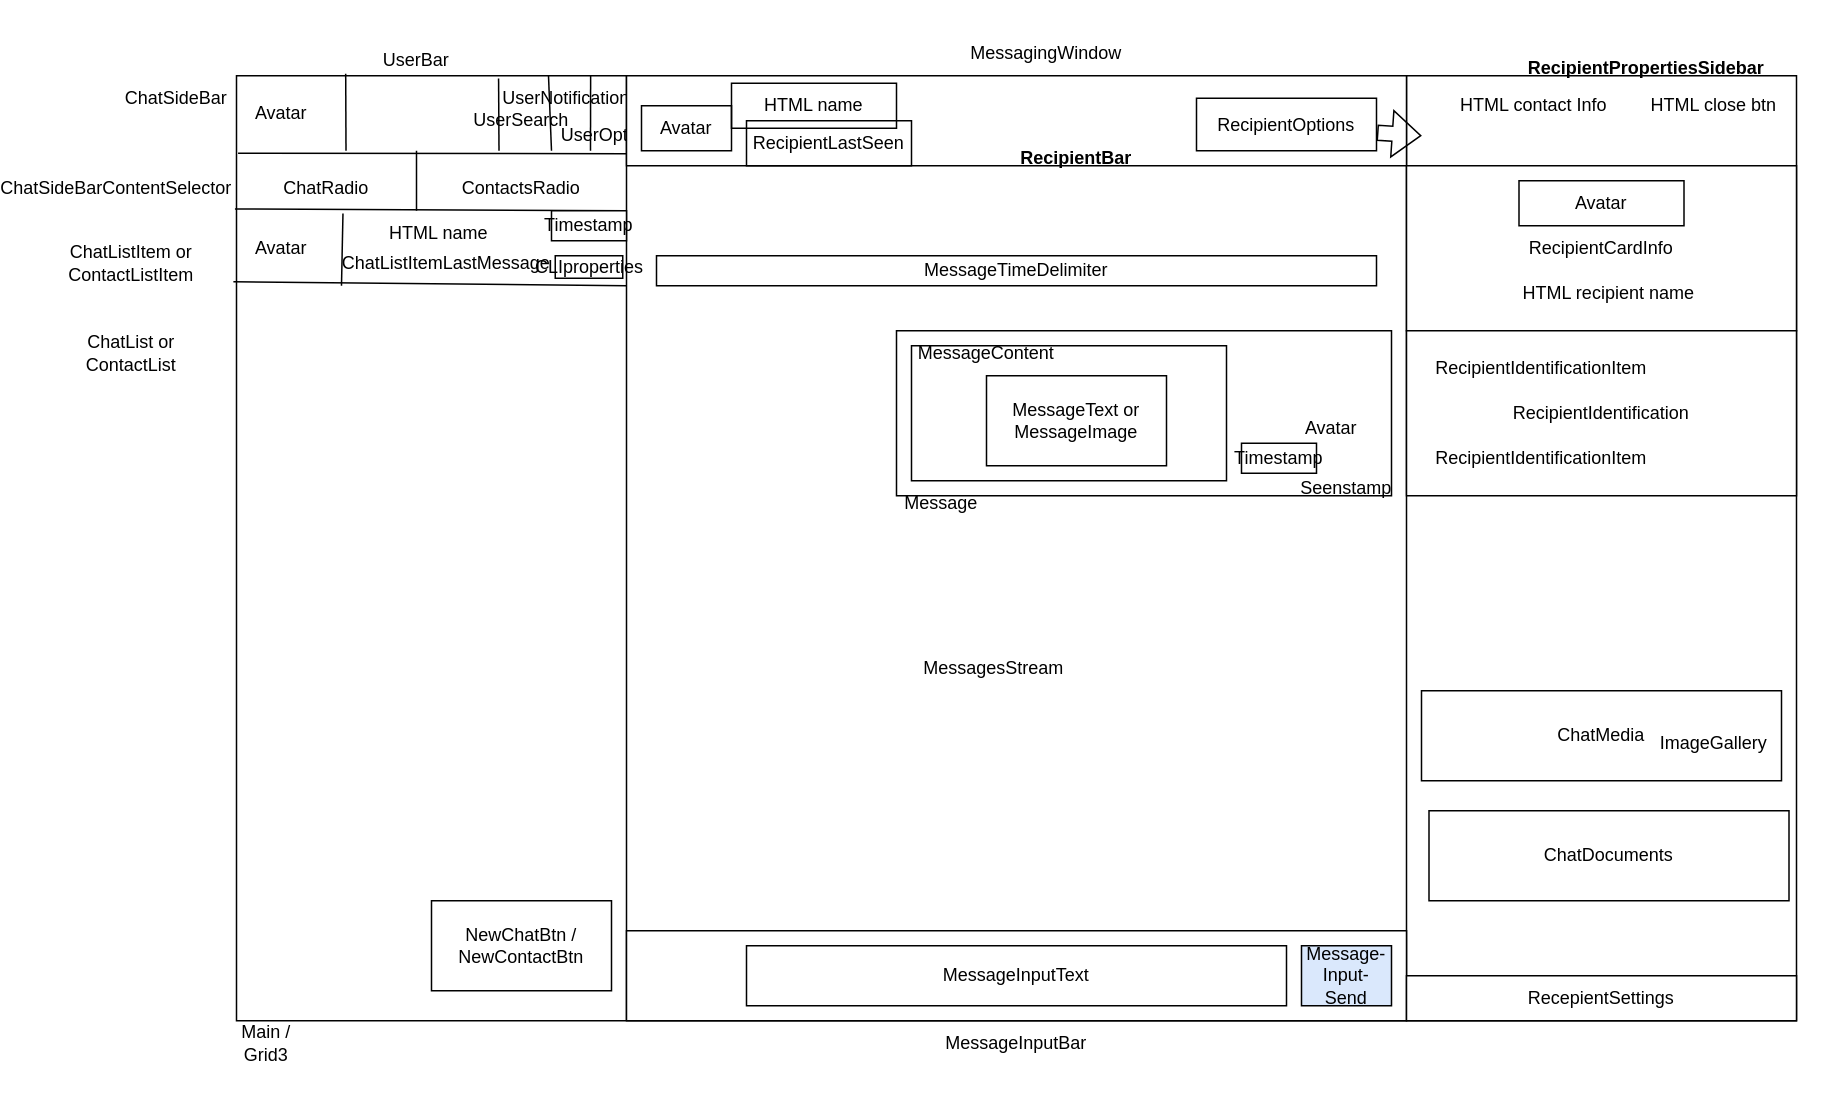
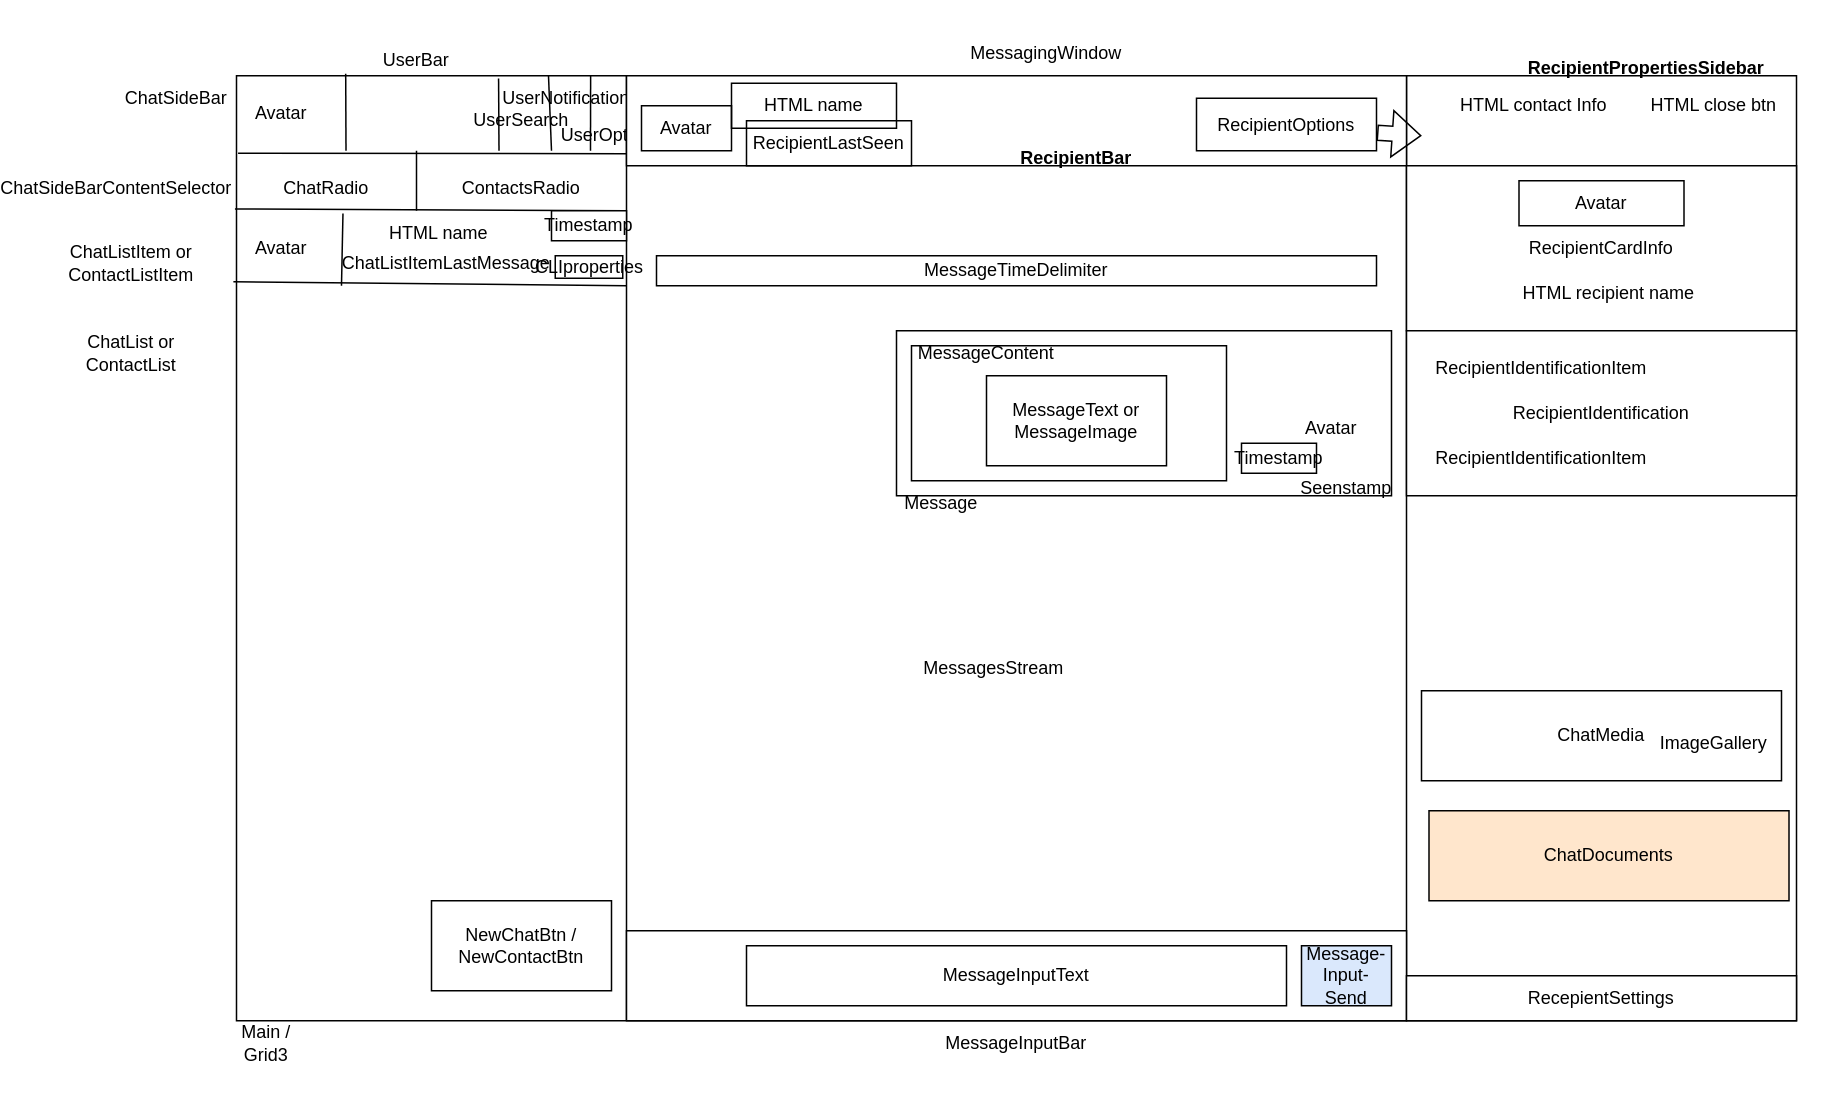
(1609, 856) -> (1609, 856)
